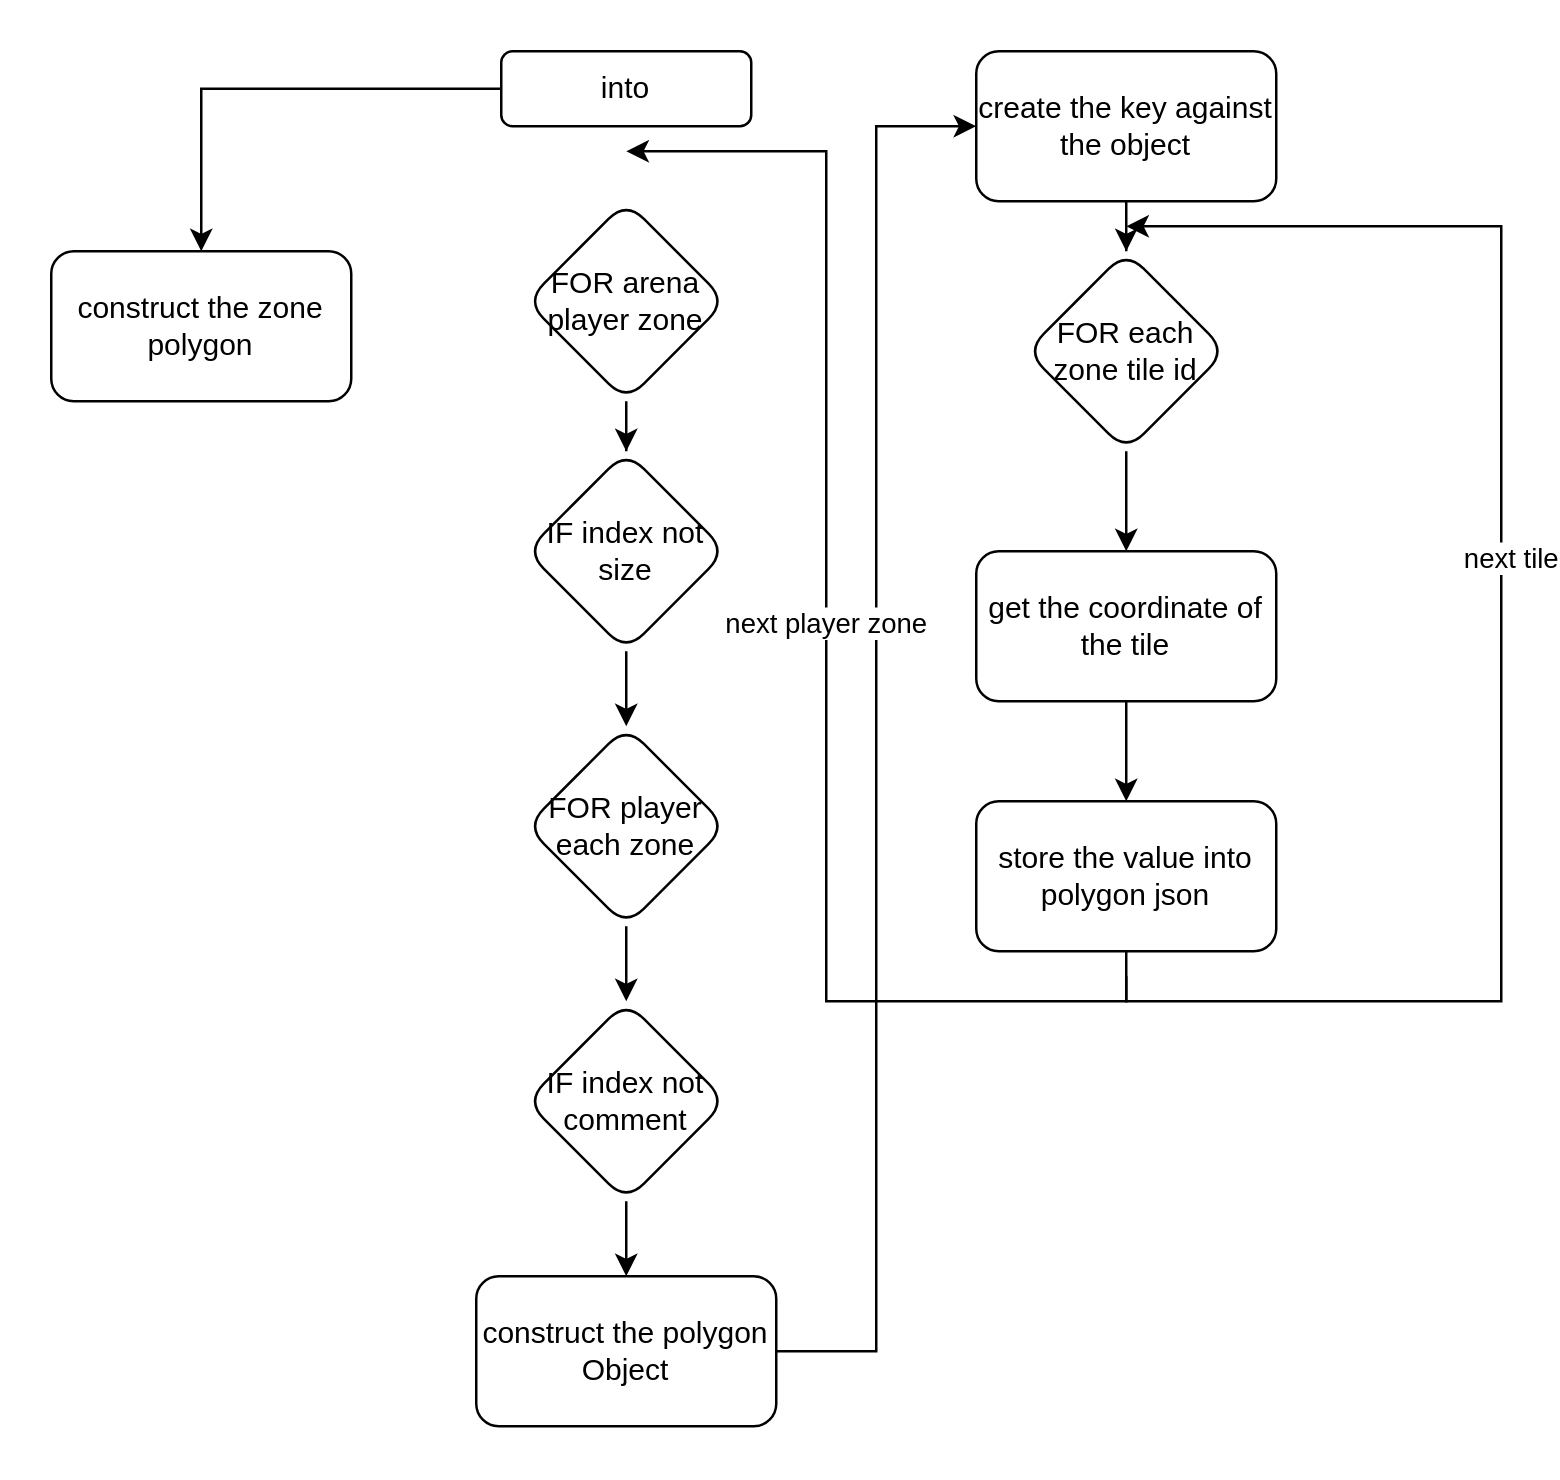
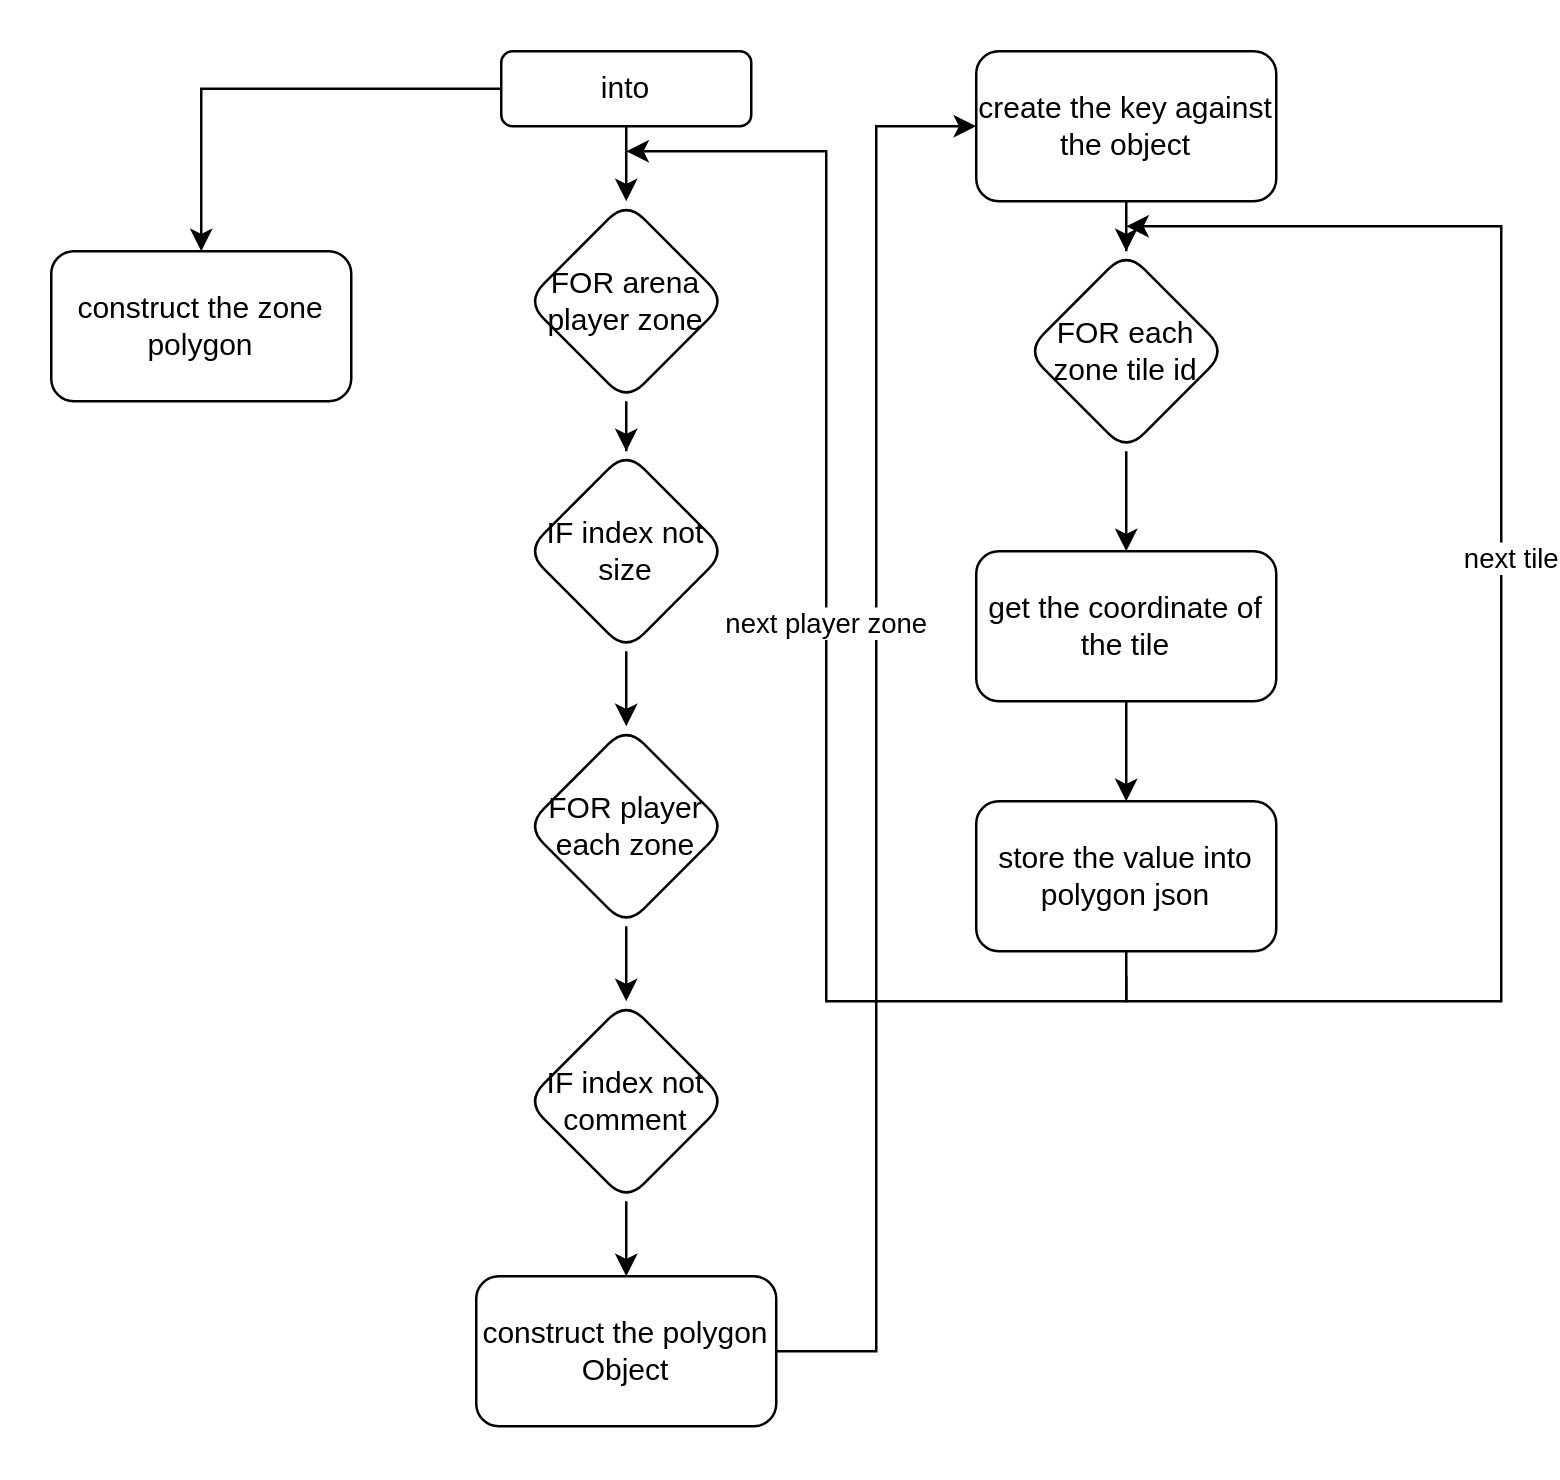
none -> (626, 172)
